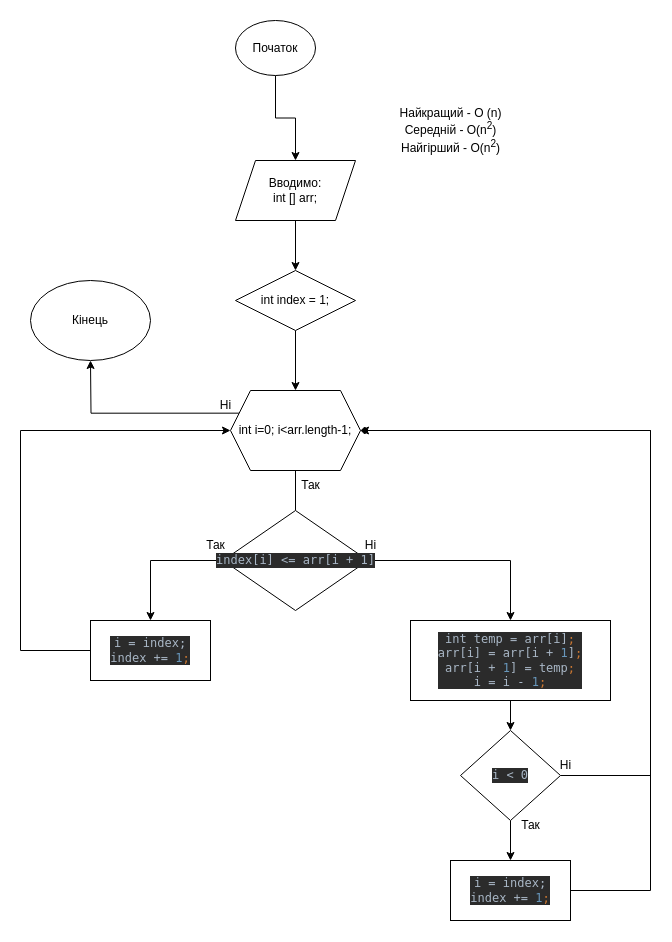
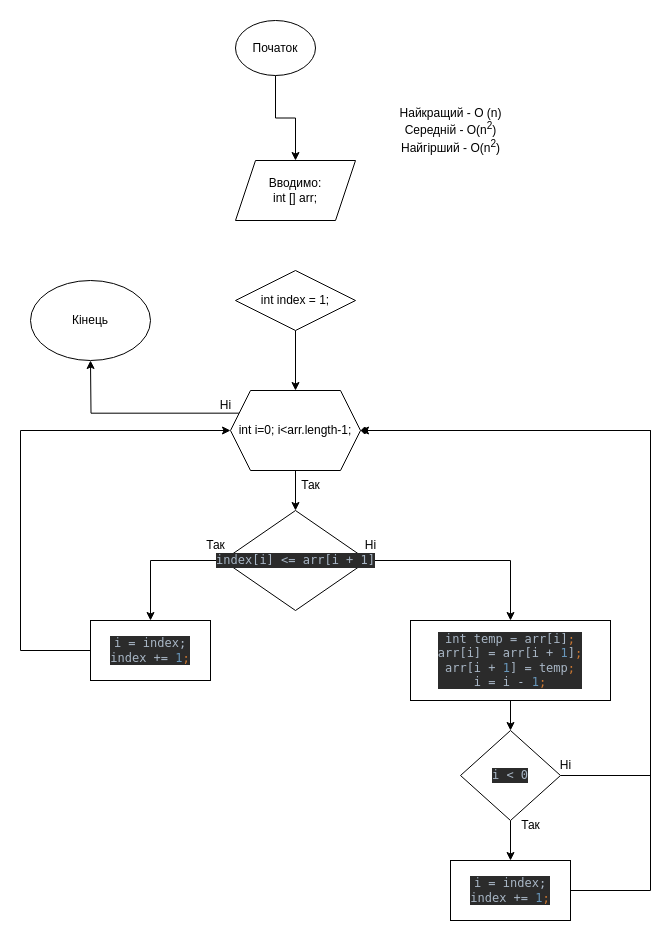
(296, 242) -> none
(296, 504) -> (296, 502)
